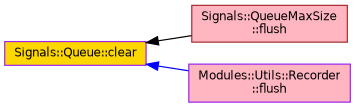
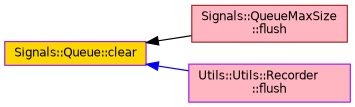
(270, 83) -> (270, 83)
